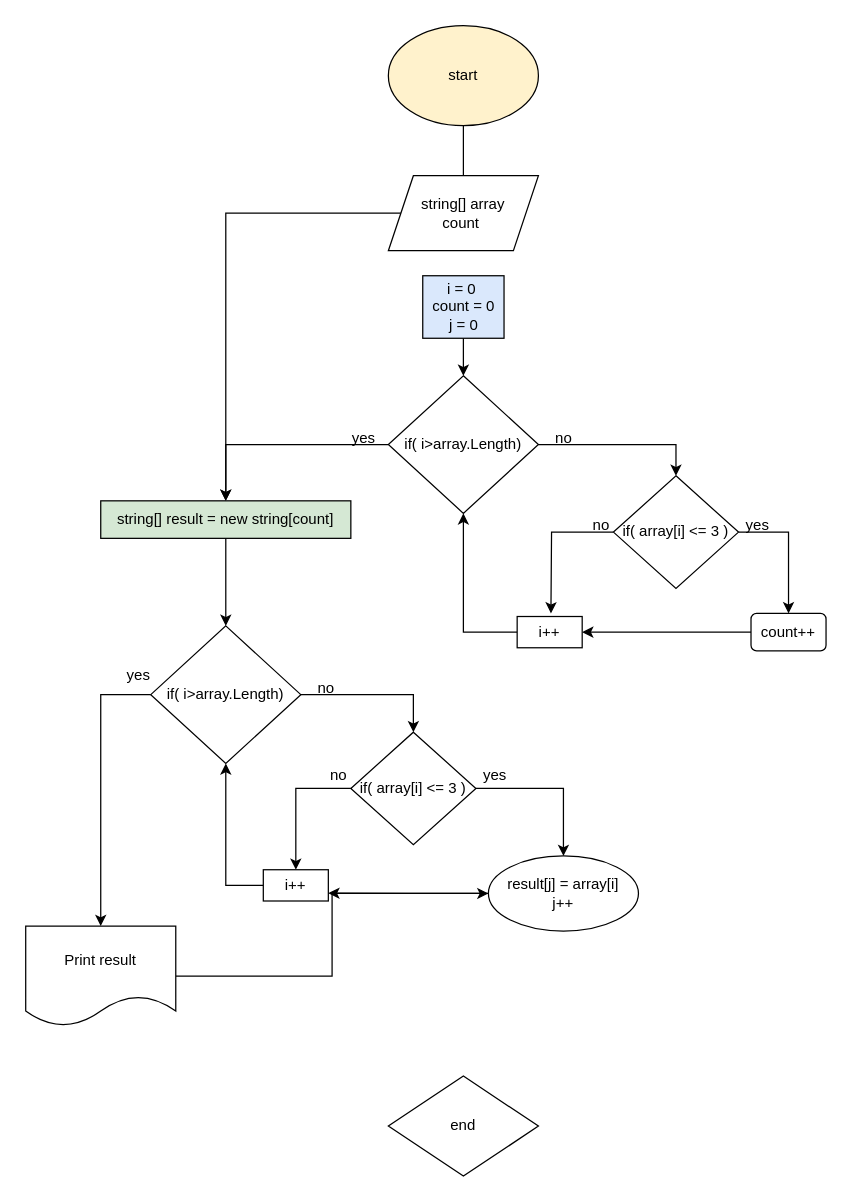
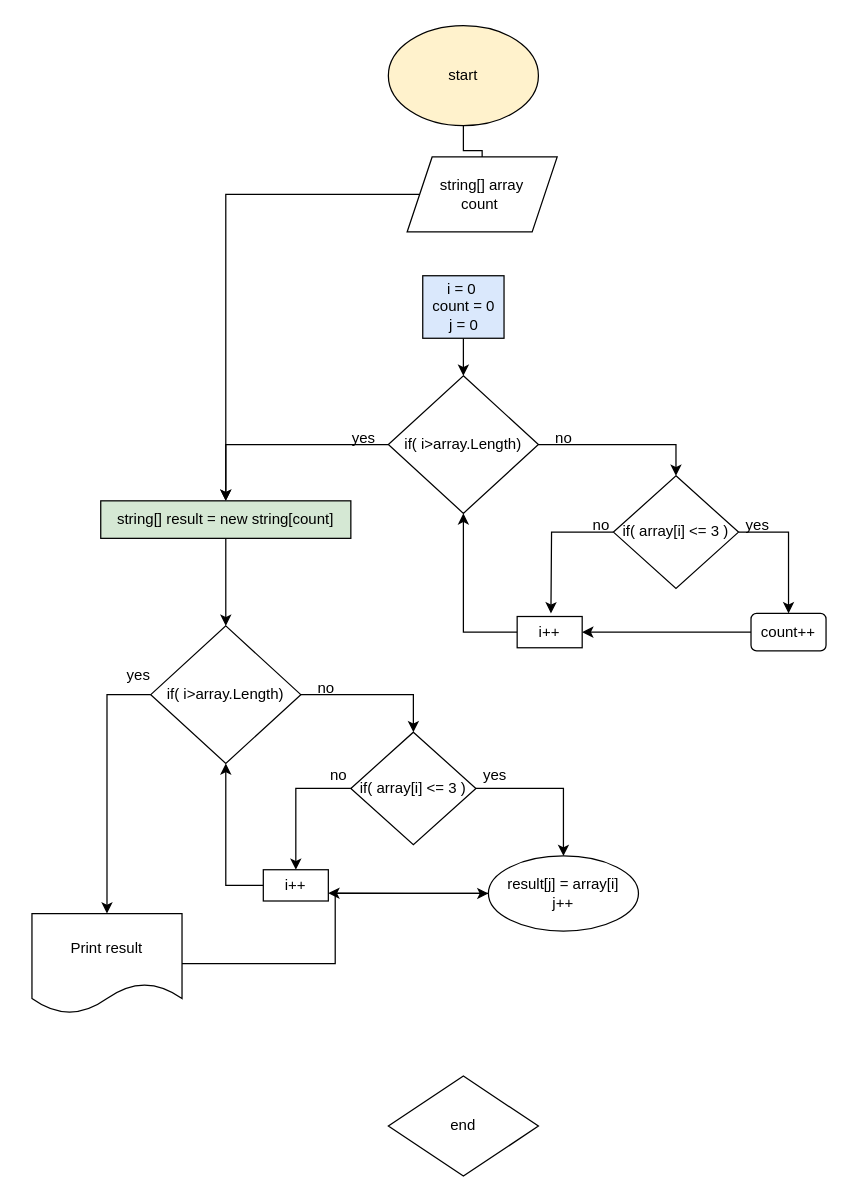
(463, 213) -> (482, 194)
(101, 976) -> (107, 963)
